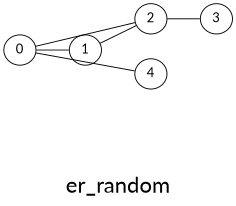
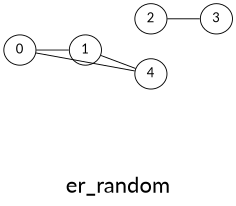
(85, 34) -> none
(118, 34) -> (118, 62)
